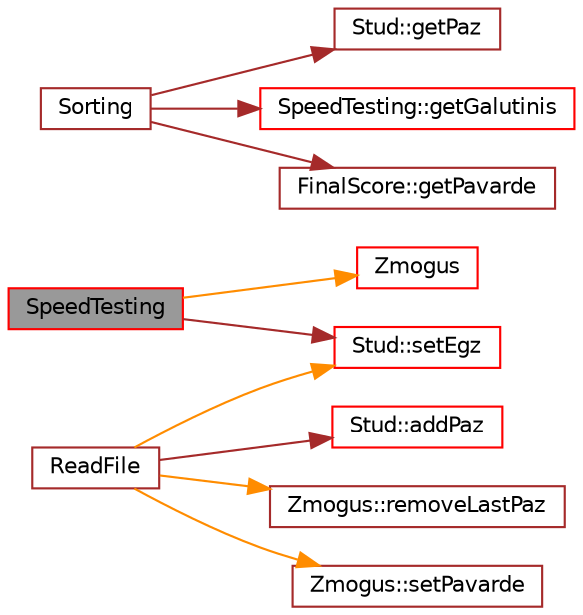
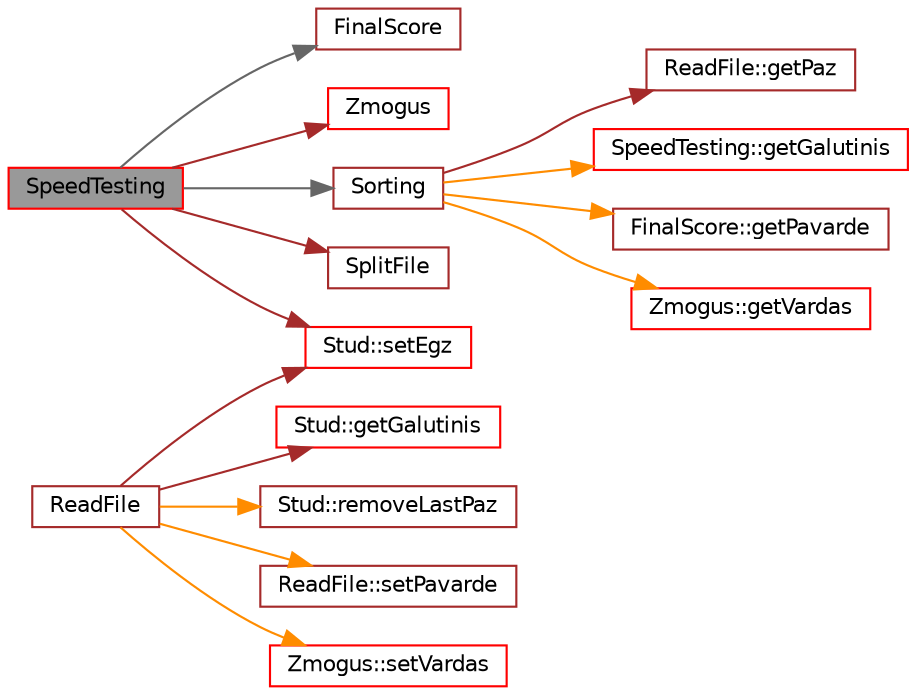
none -> (388, 29)
(417, 29) -> (751, 70)
(194, 109) -> (508, 176)
(231, 142) -> (517, 203)
none -> (247, 188)
none -> (388, 268)
(259, 288) -> (239, 149)
none -> (751, 309)
(221, 404) -> (198, 424)
(417, 427) -> (388, 427)
(417, 507) -> (388, 507)
(417, 586) -> (388, 586)
none -> (388, 666)
